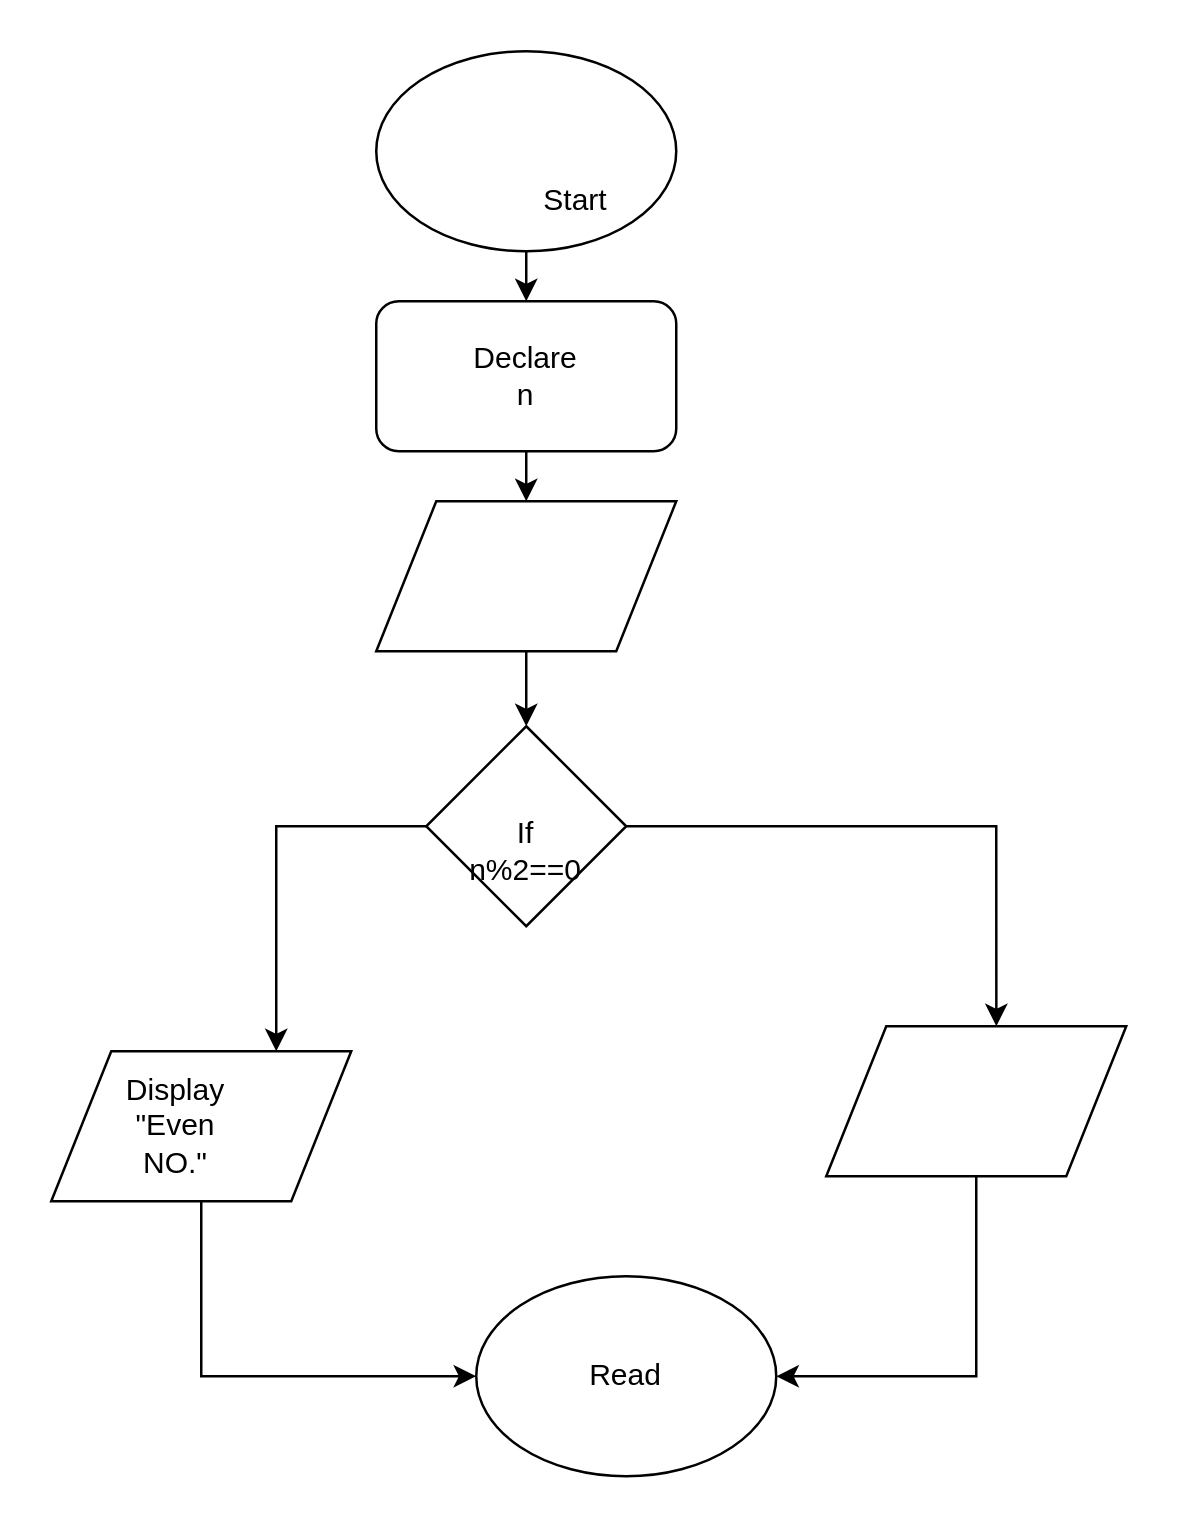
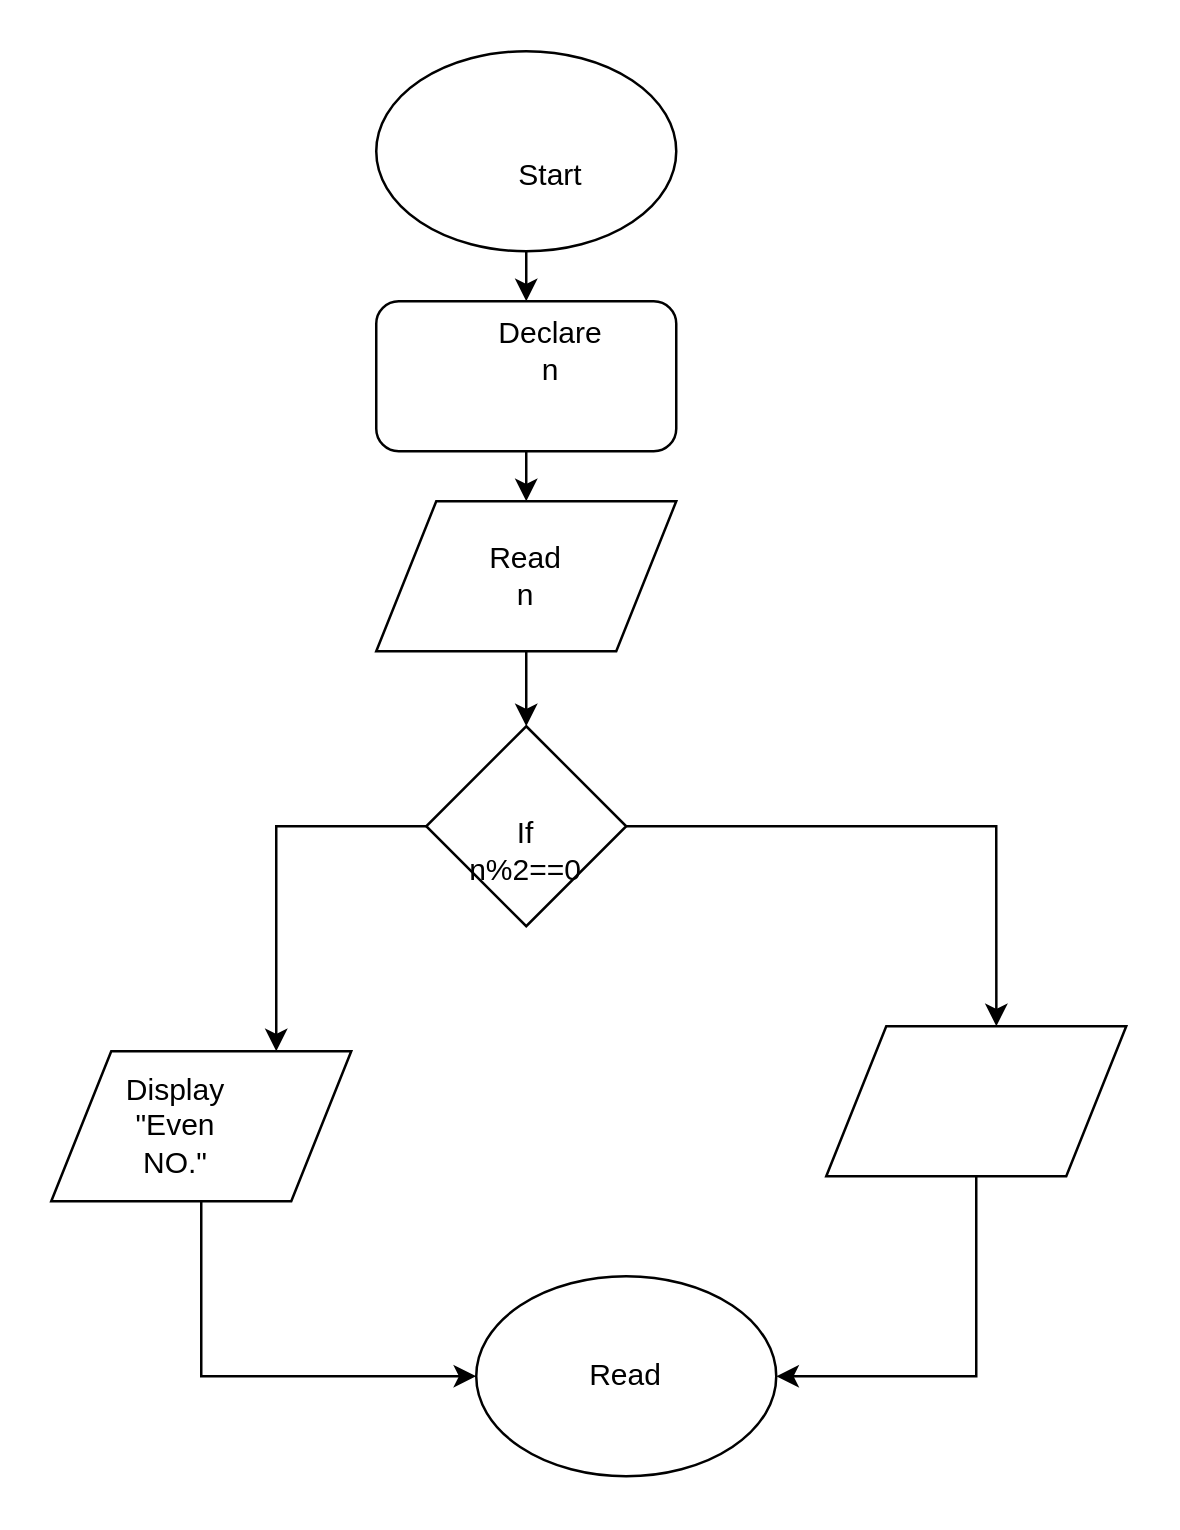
(576, 201) -> (551, 176)
(526, 376) -> (551, 351)
none -> (526, 576)
